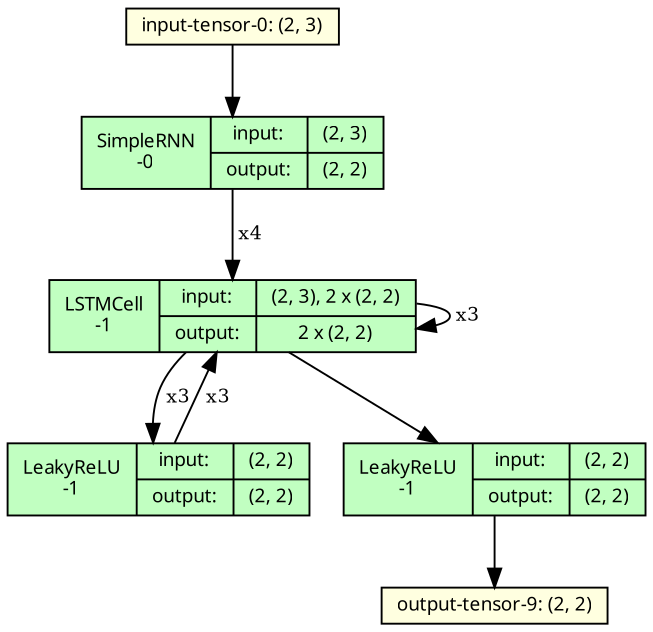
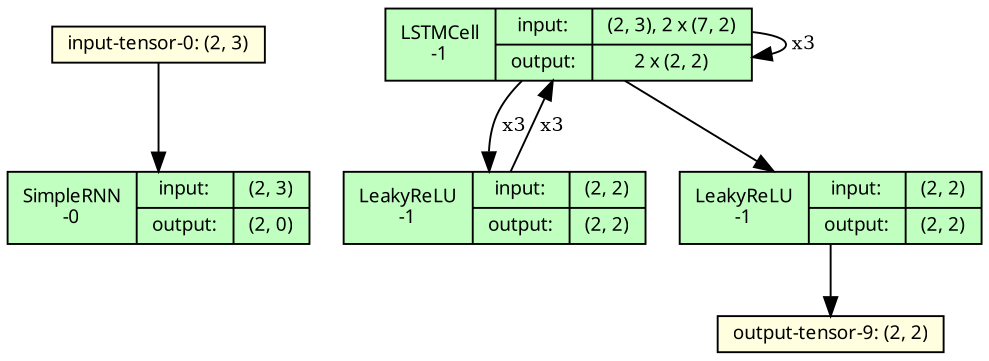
(346, 170) -> (272, 225)
(233, 225) -> none
(336, 297) -> (672, 26)
